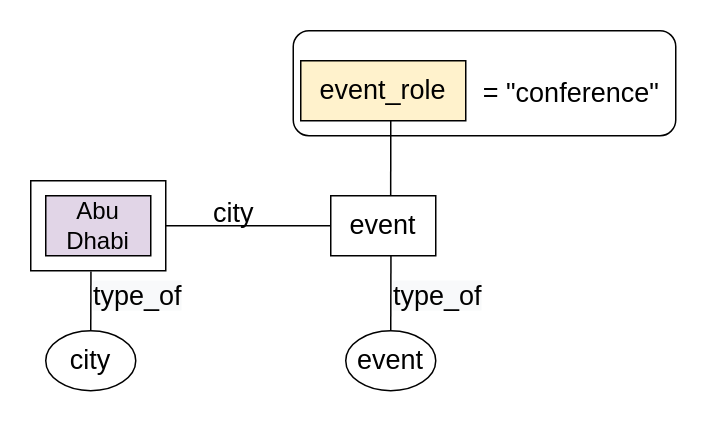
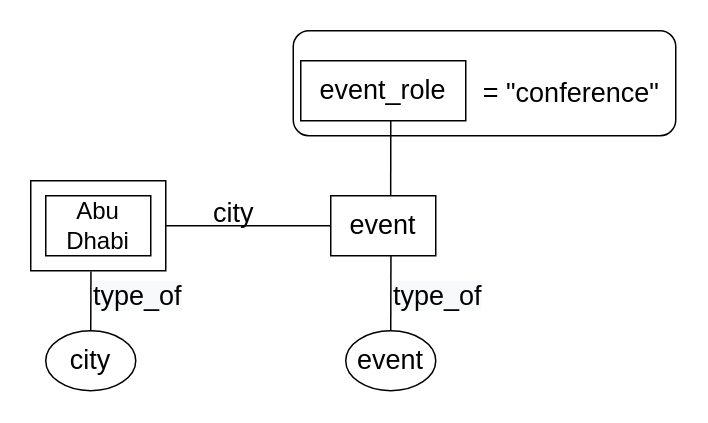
(383, 91) -> (383, 91)
(98, 226) -> (98, 226)
